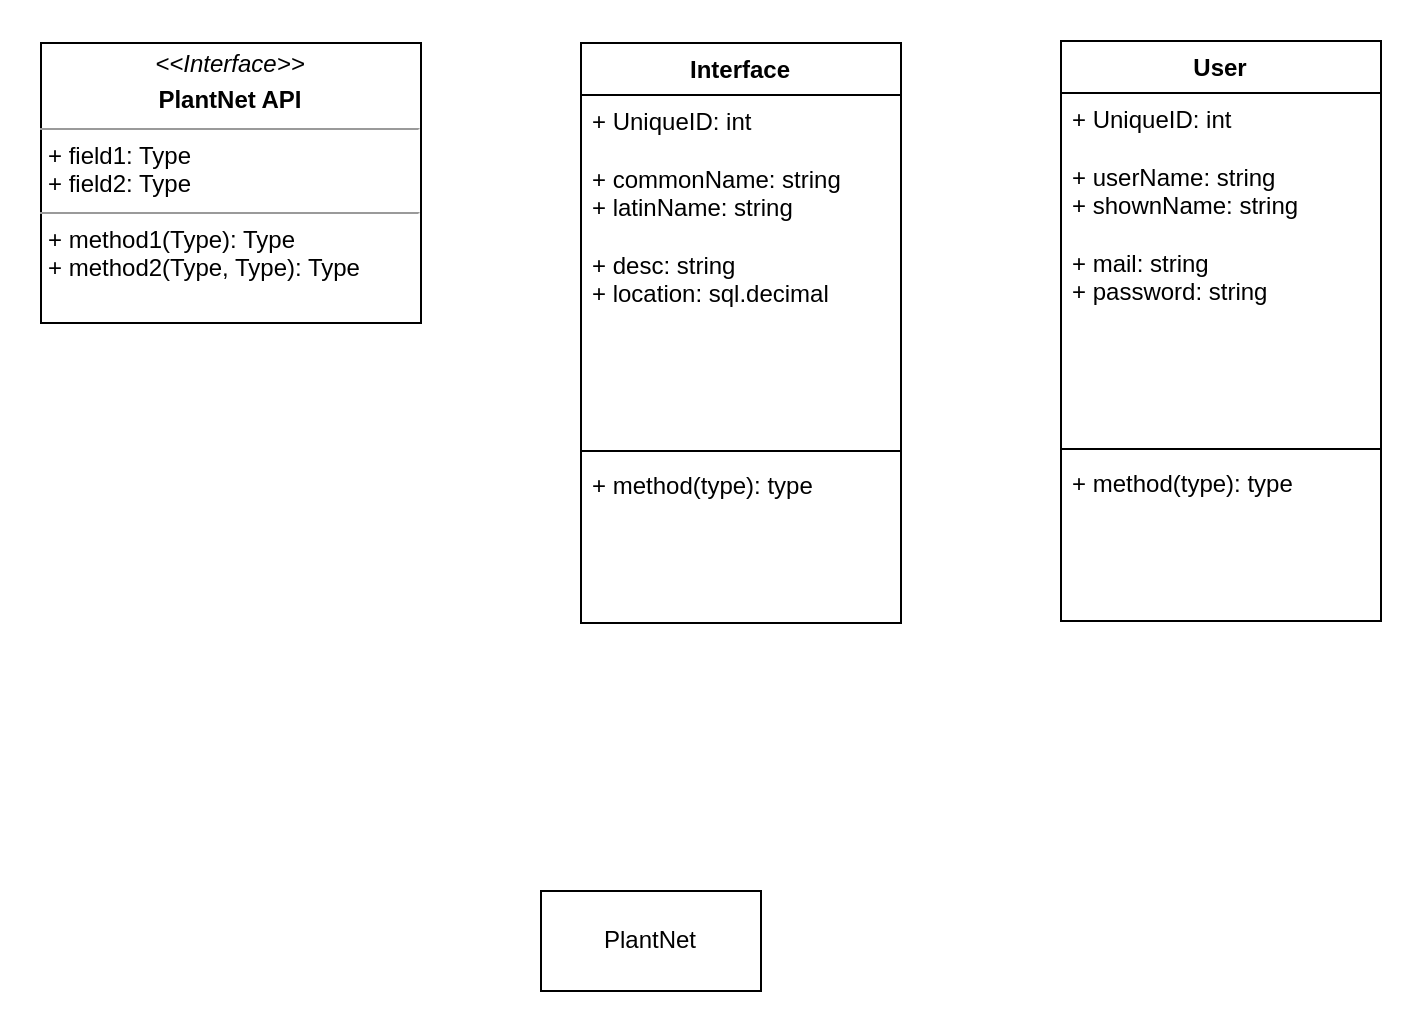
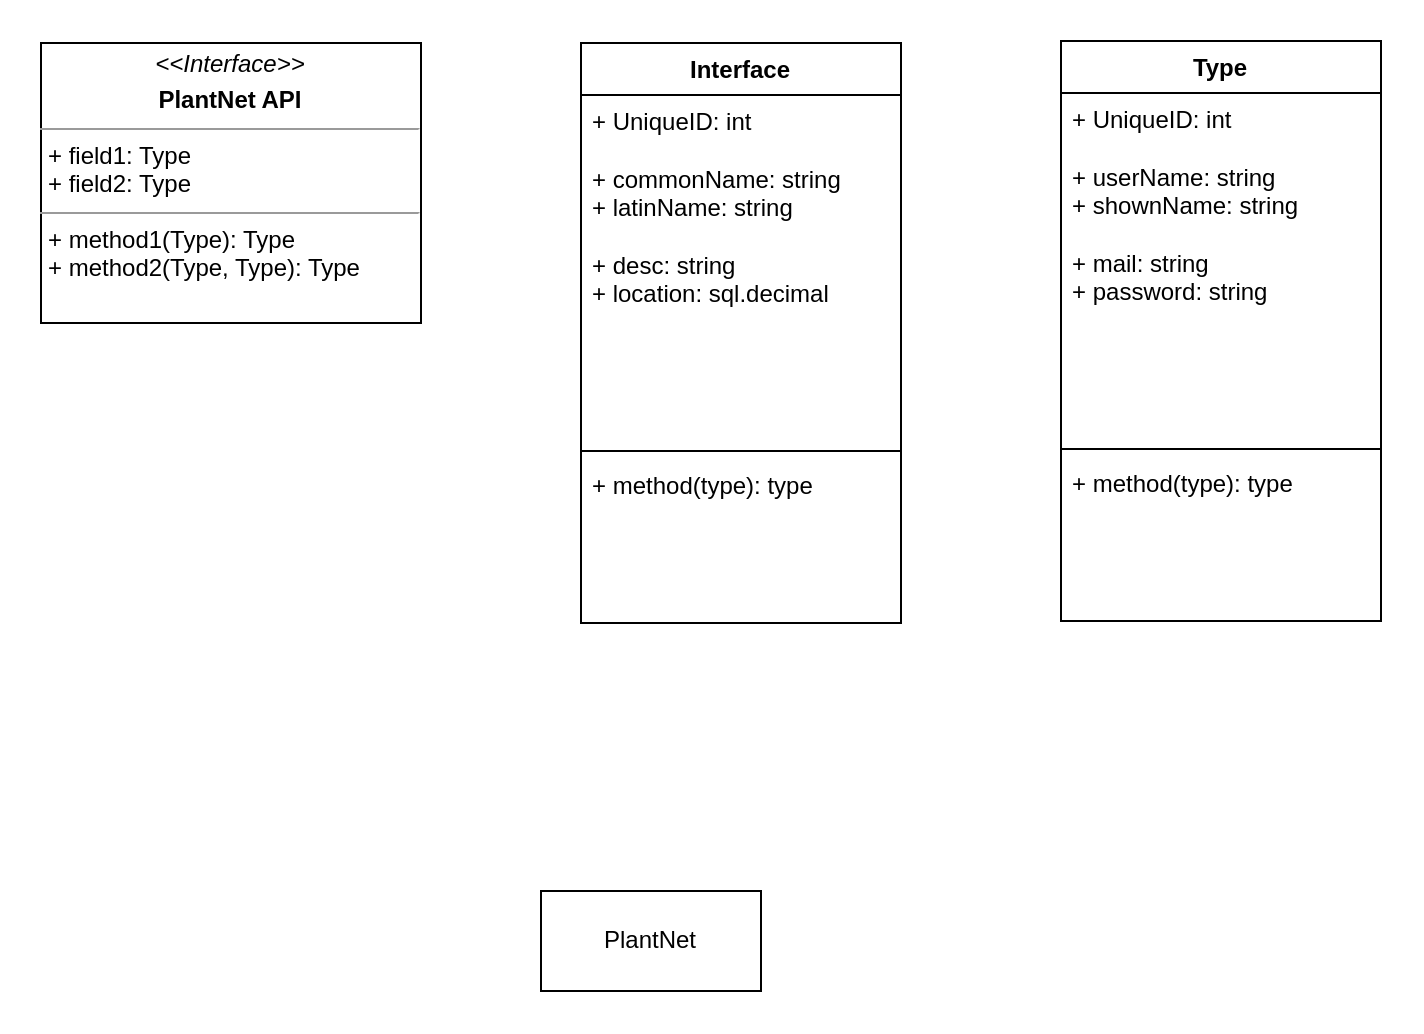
(1221, 69) -> (1221, 69)
